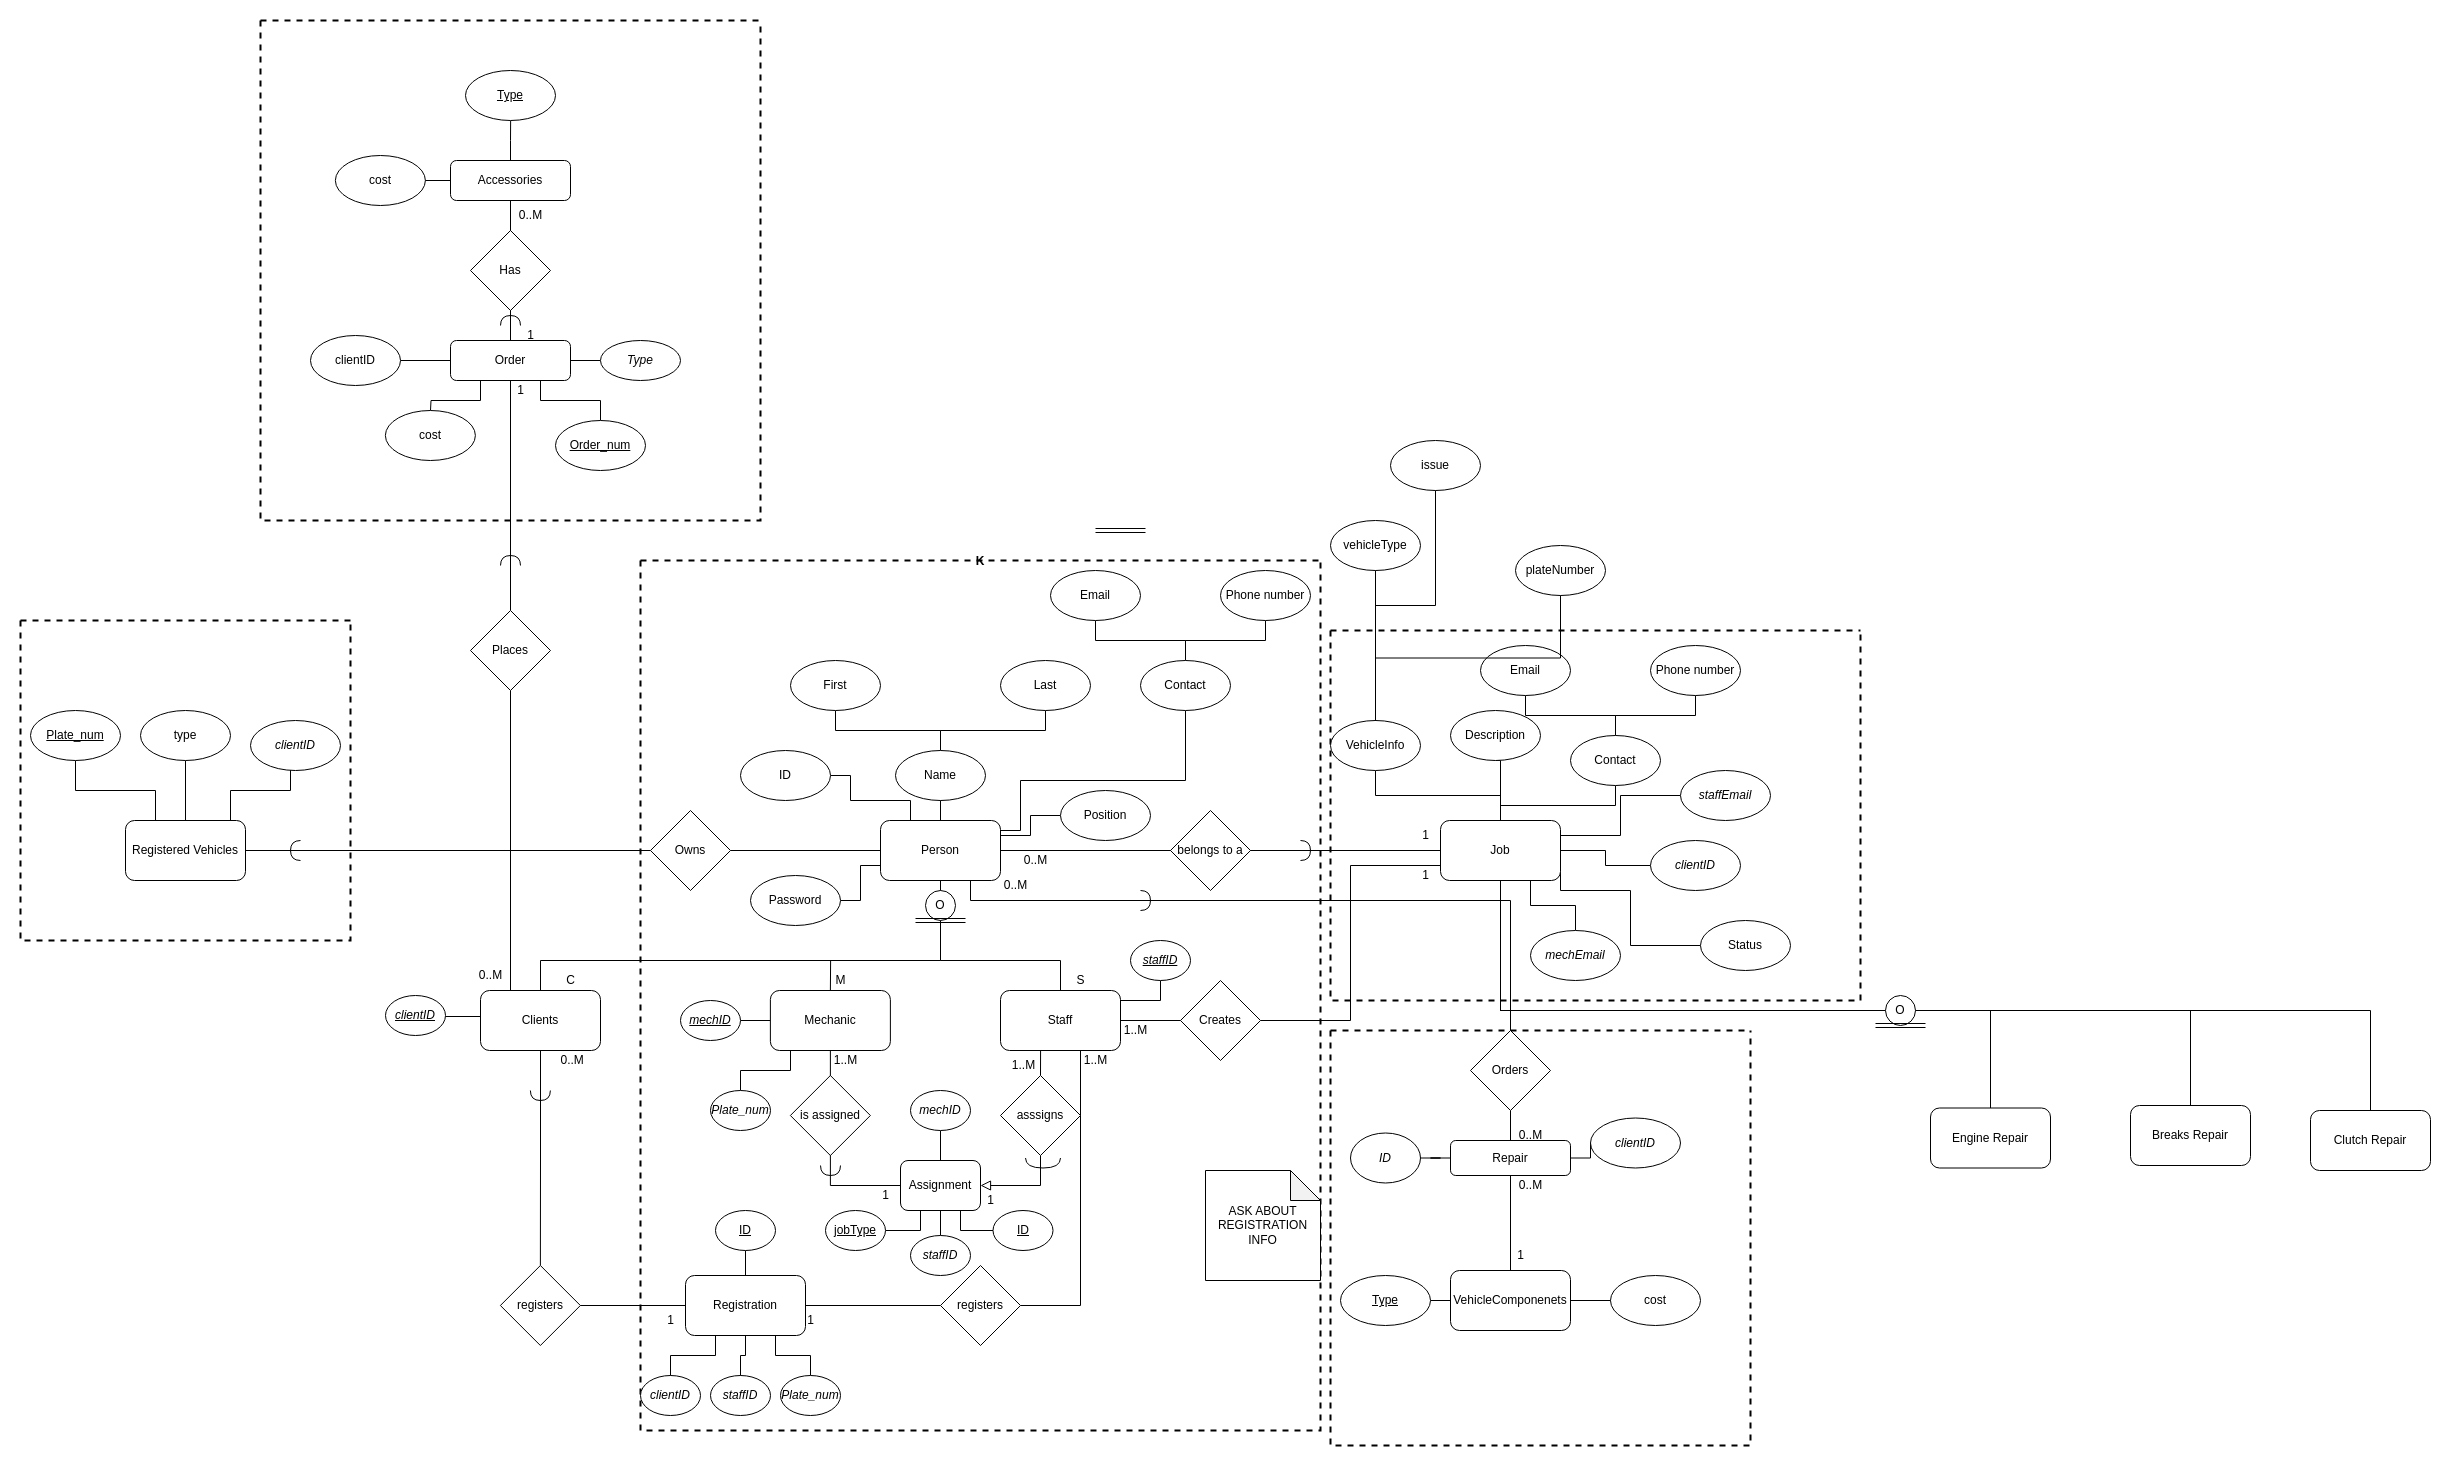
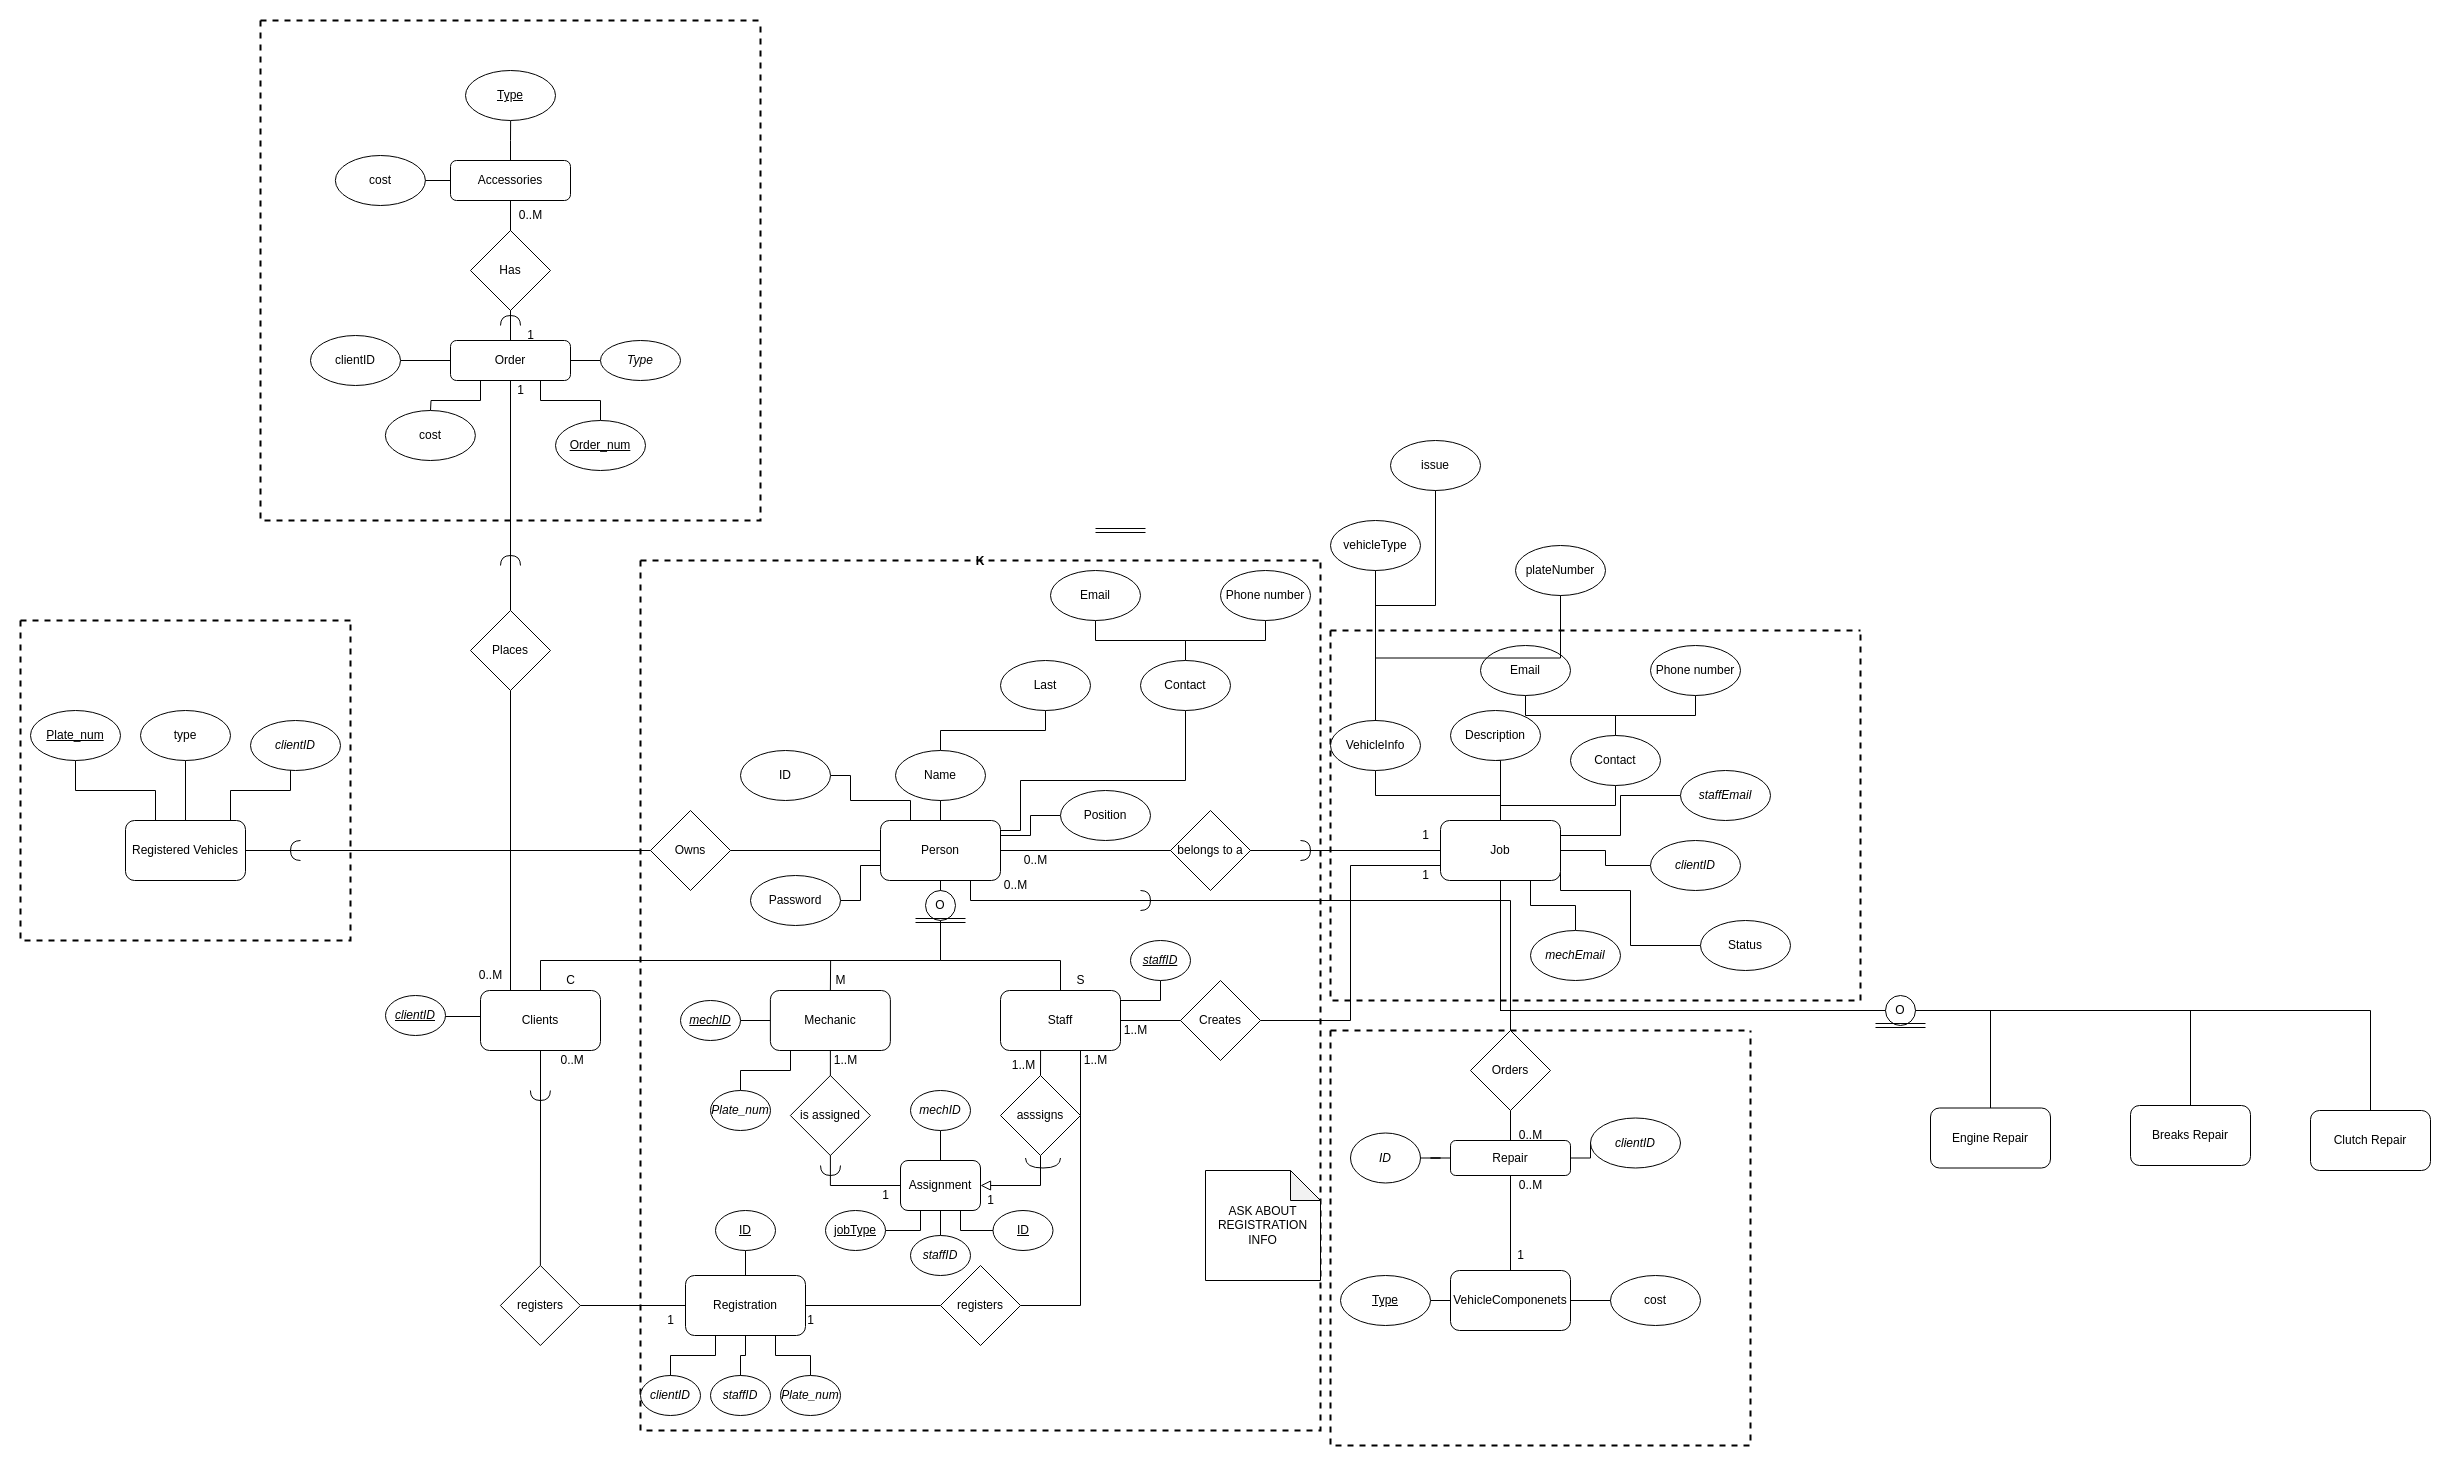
(836, 686) -> none
(878, 731) -> none
